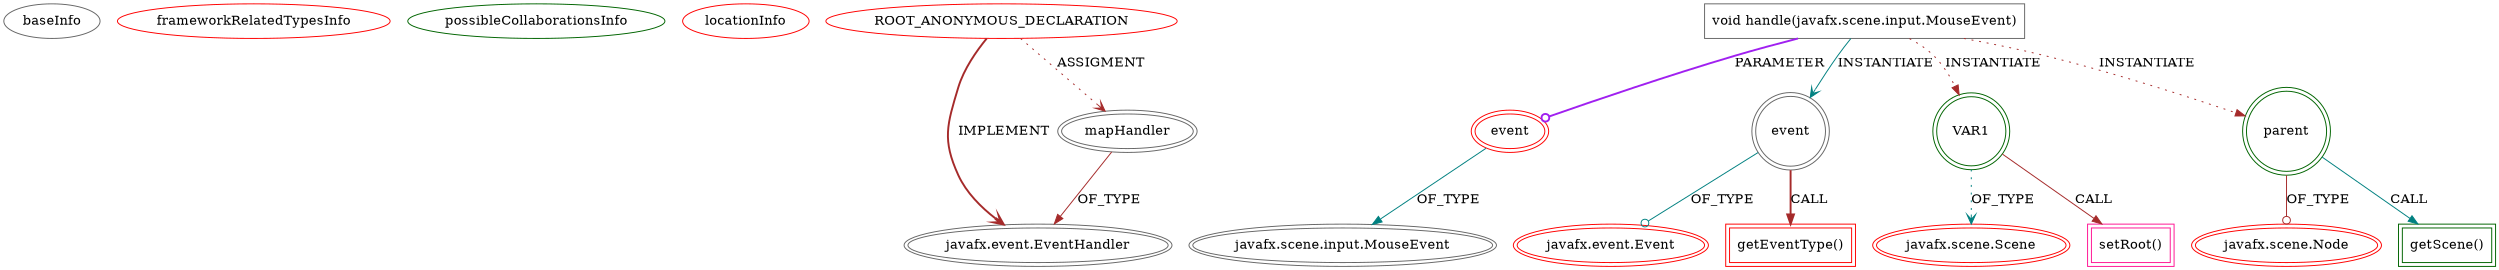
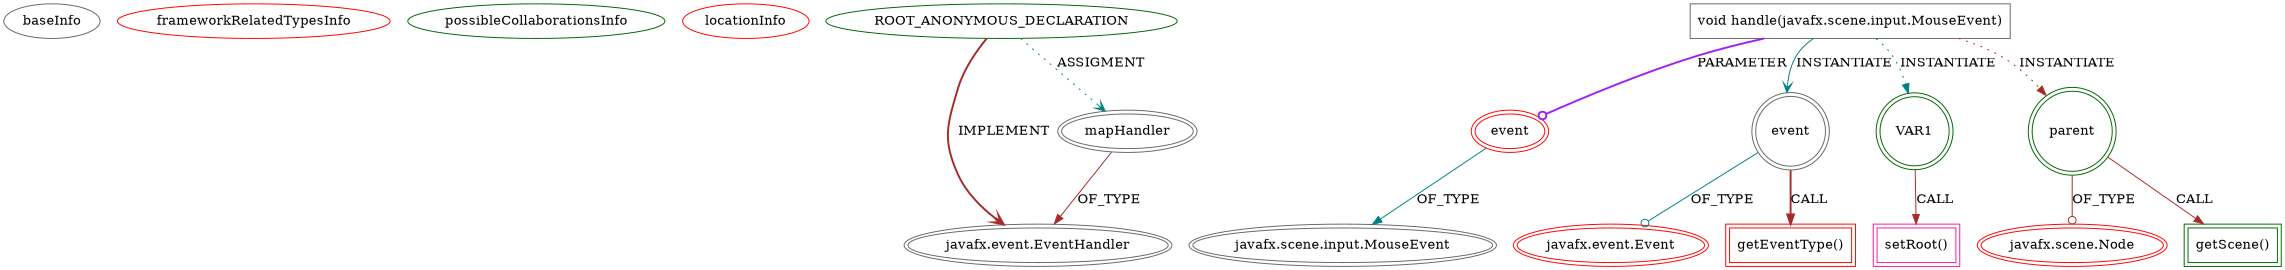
(1001, 21) -> (1001, 21)
(1936, 58) -> (1895, 59)
(1059, 72) -> (1059, 72)
(2366, 188) -> (2152, 188)
(1971, 245) -> none
